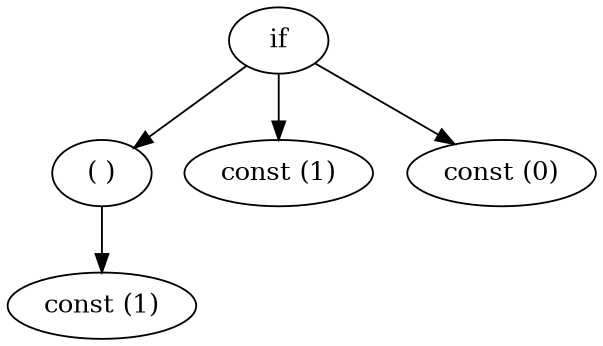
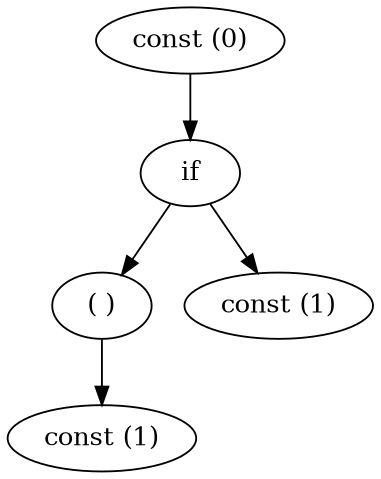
(377, 99) -> (190, 98)
